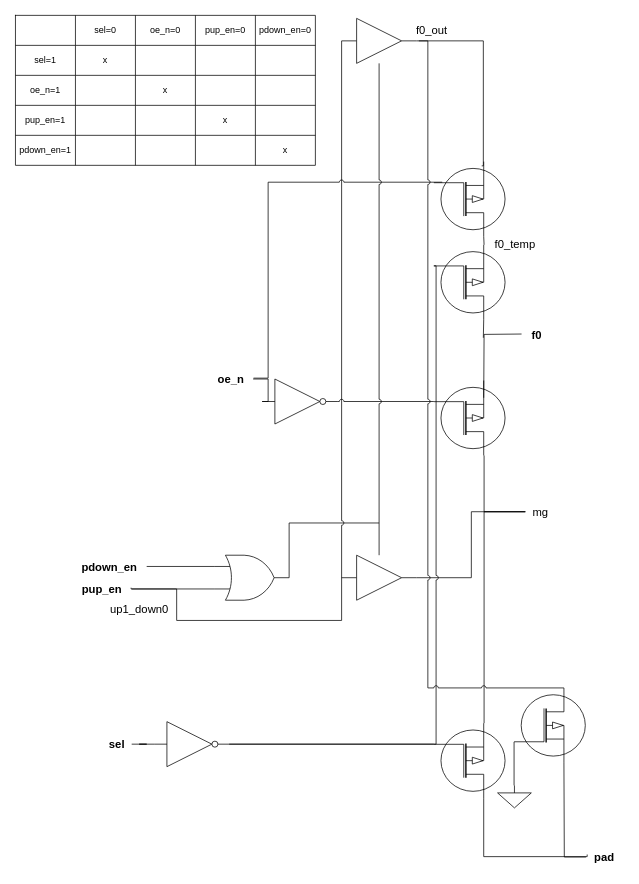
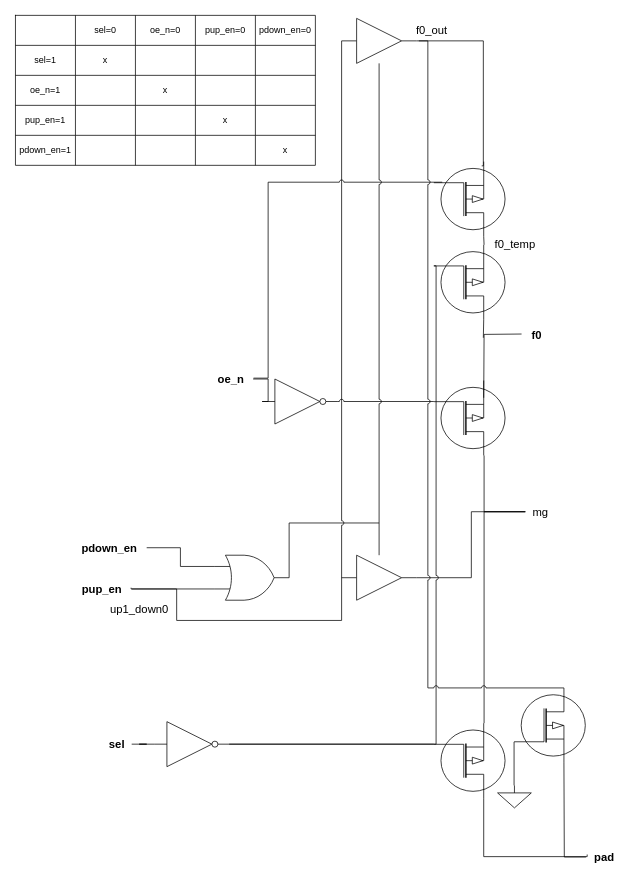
(109, 567) -> (109, 548)
